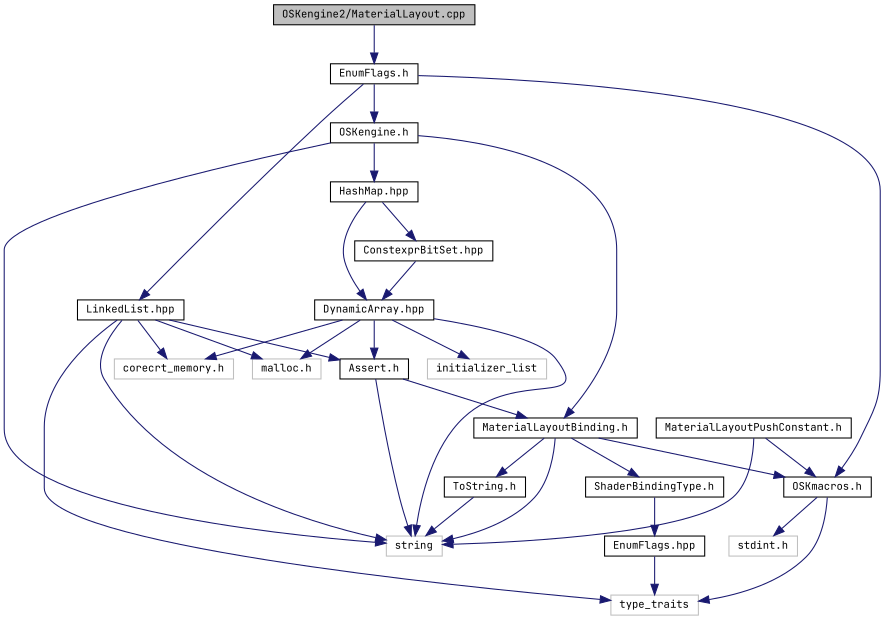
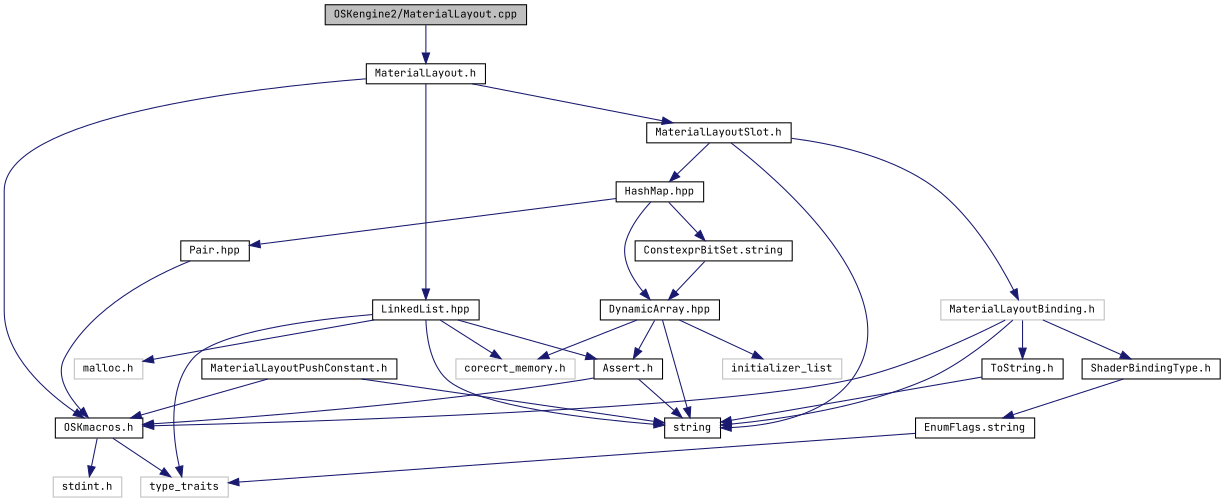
(374, 74) -> (426, 74)
(374, 133) -> (719, 133)
none -> (215, 251)
(424, 251) -> (714, 251)
(335, 336) -> none
(460, 397) -> (374, 406)
(556, 428) -> (1023, 310)
(414, 546) -> (693, 428)
(655, 546) -> (975, 428)
